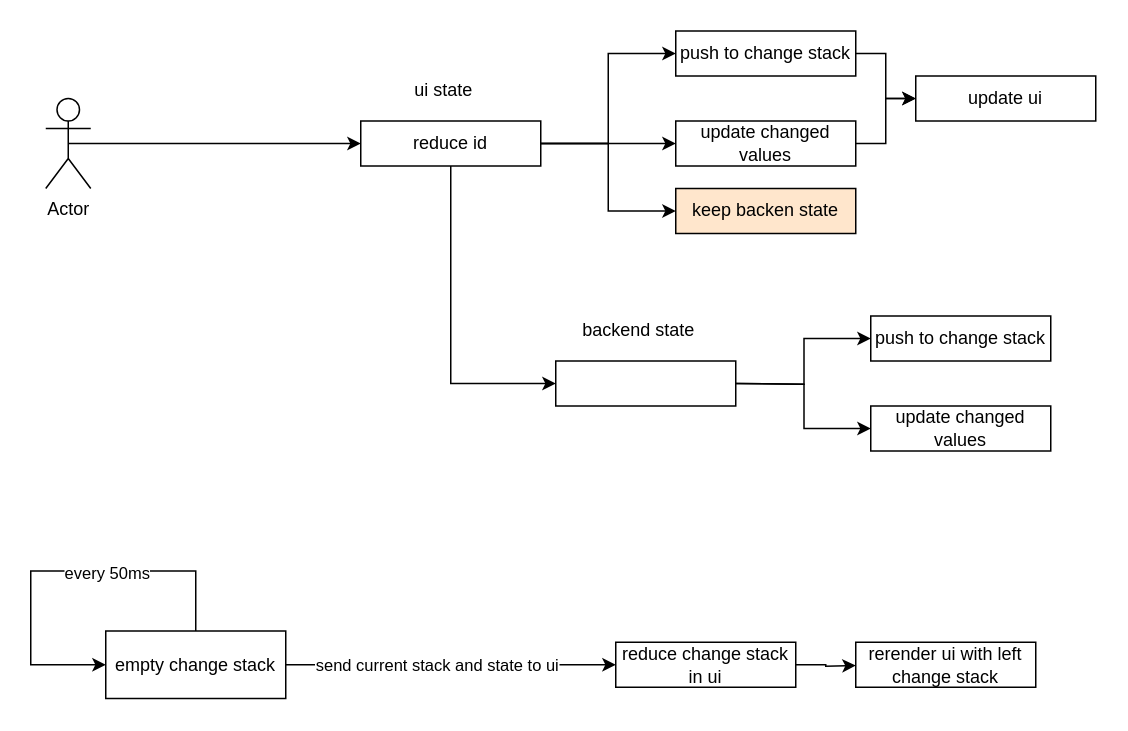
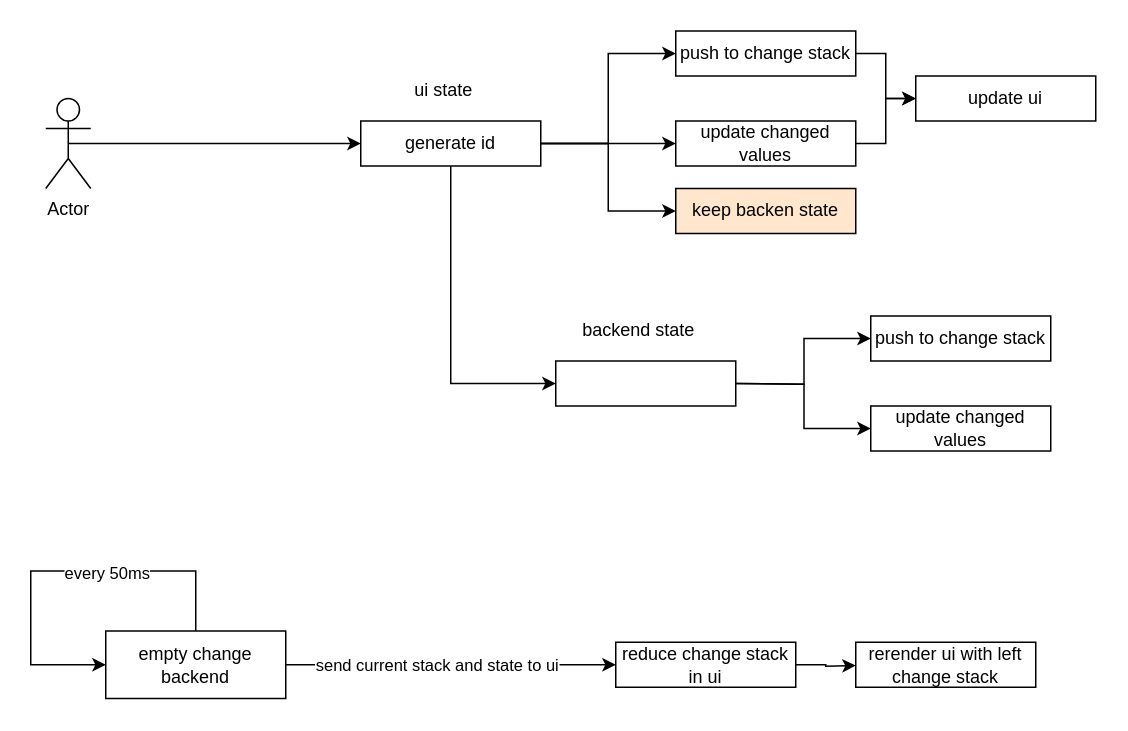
(451, 143) -> (451, 143)
(196, 665) -> (196, 665)
